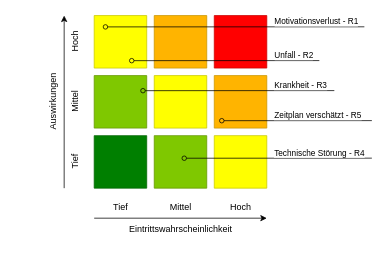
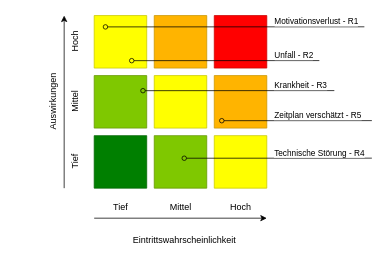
(180, 229) -> (184, 240)
